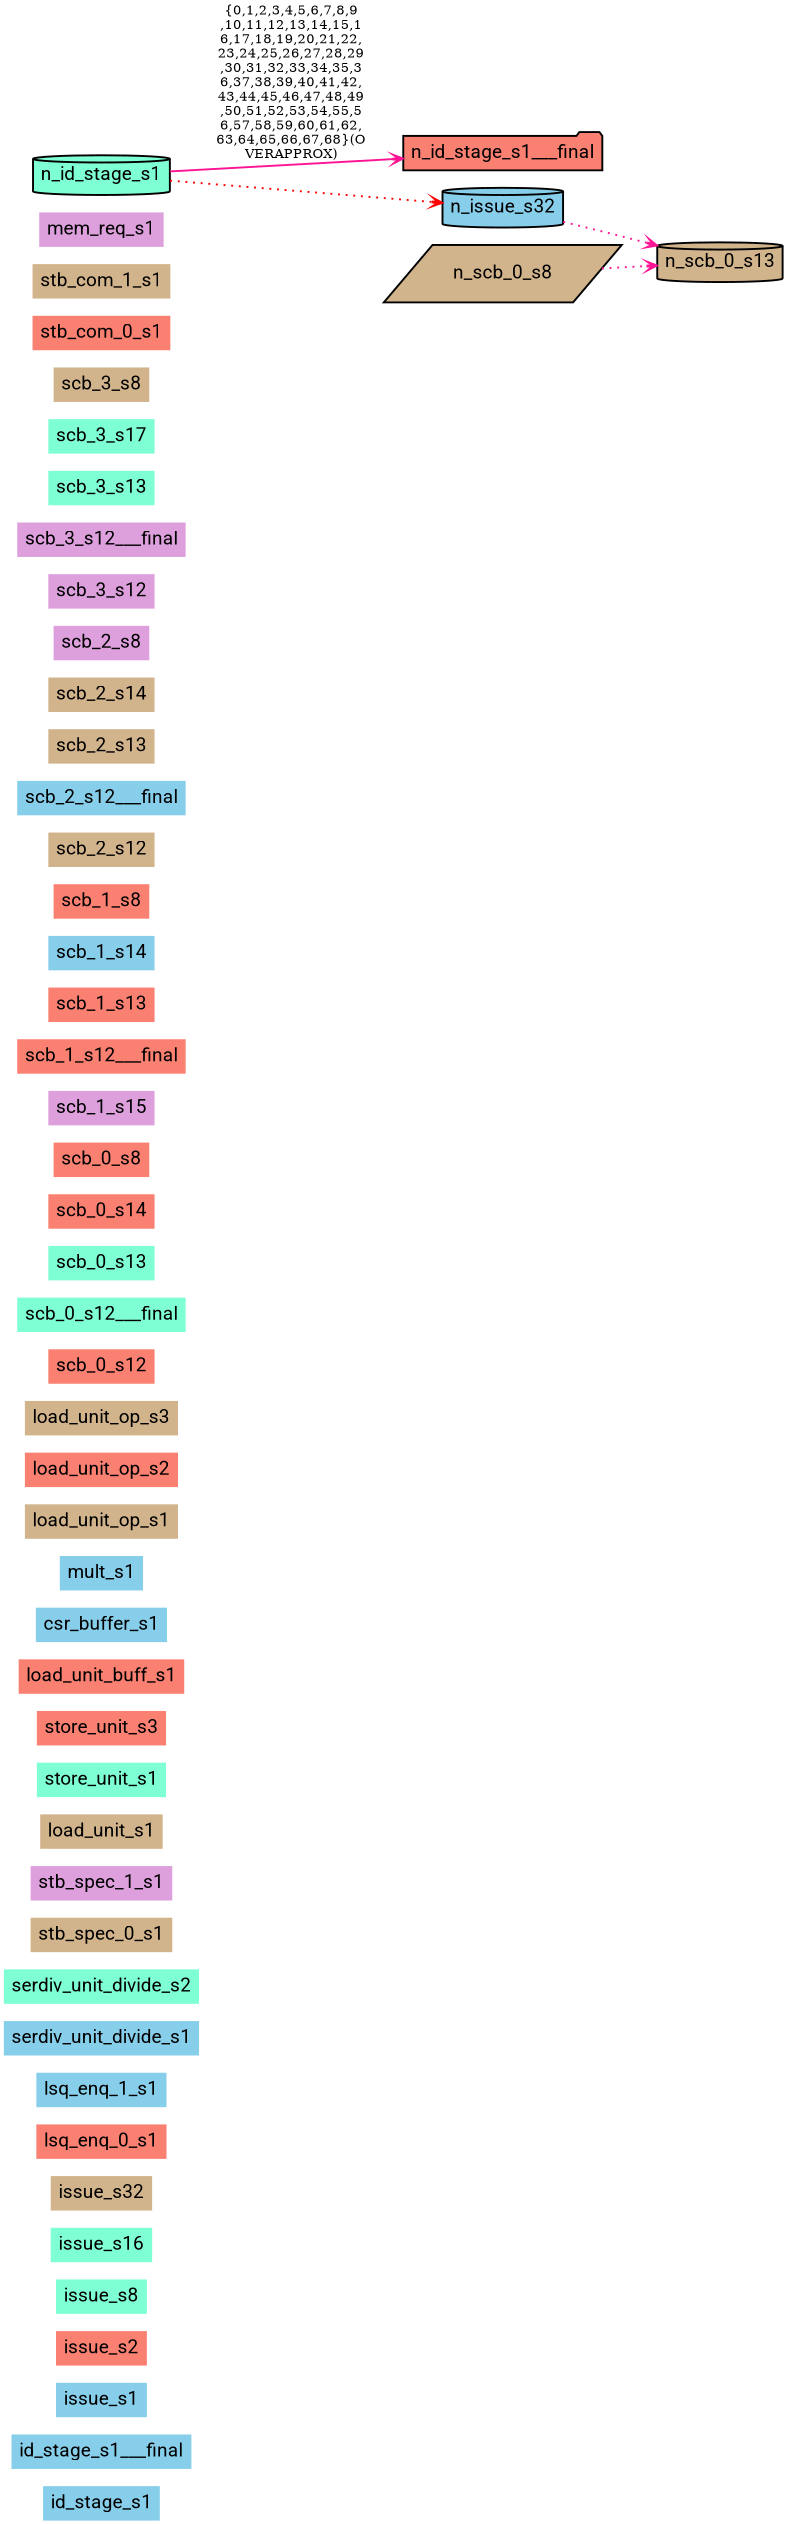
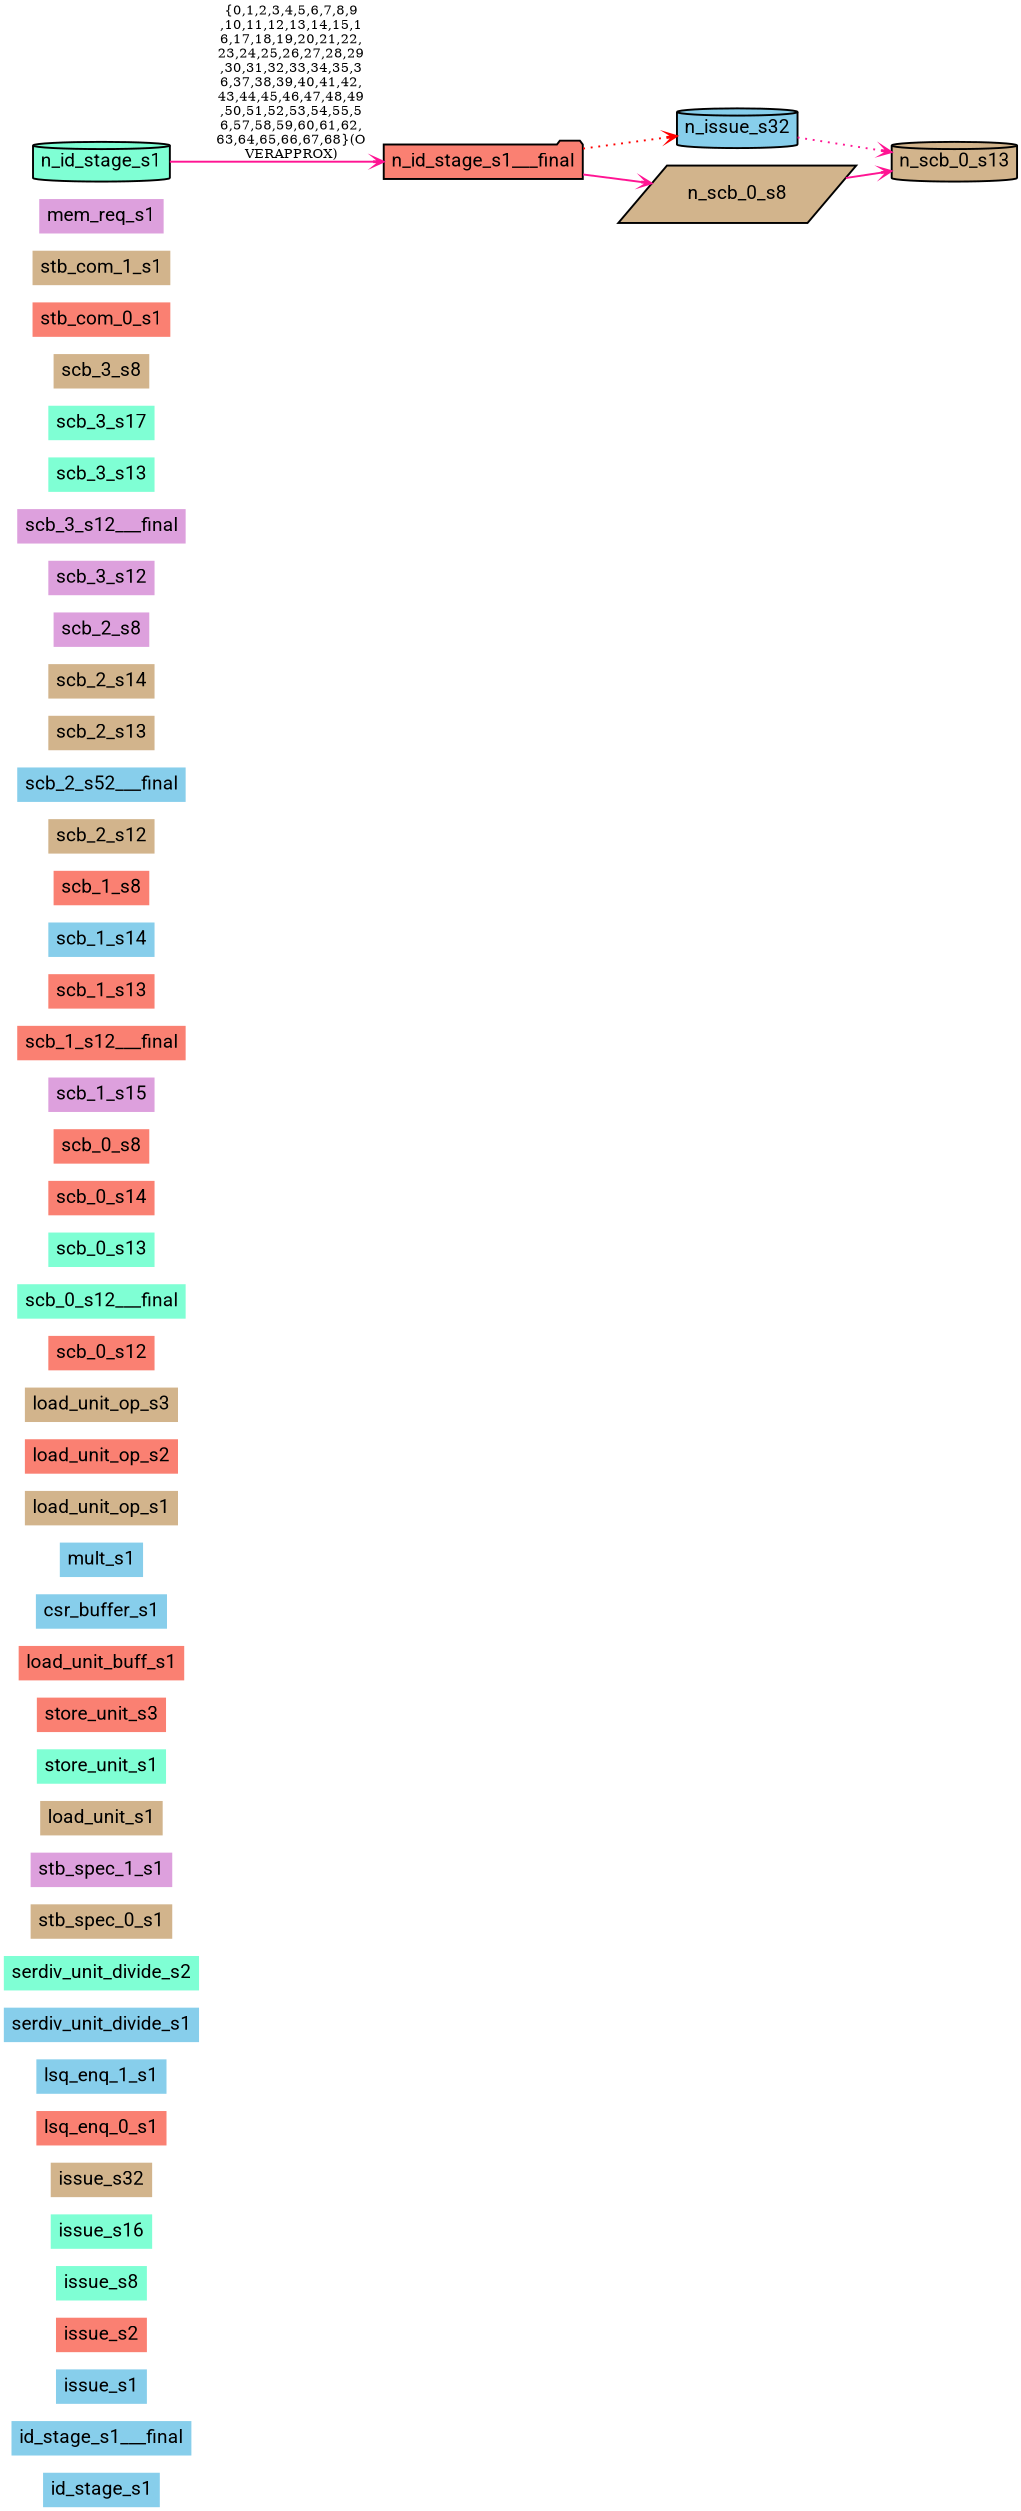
none -> (613, 178)
(301, 191) -> (625, 143)
(625, 267) -> (864, 175)
(101, 798) -> (101, 785)
